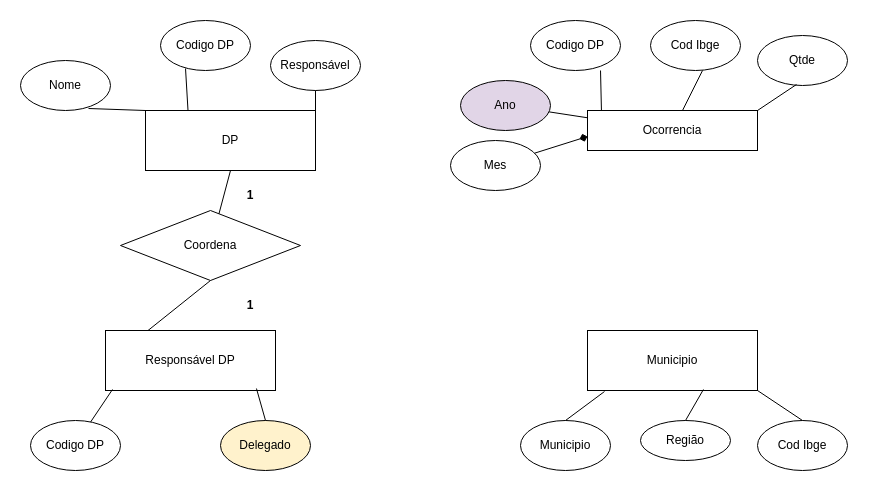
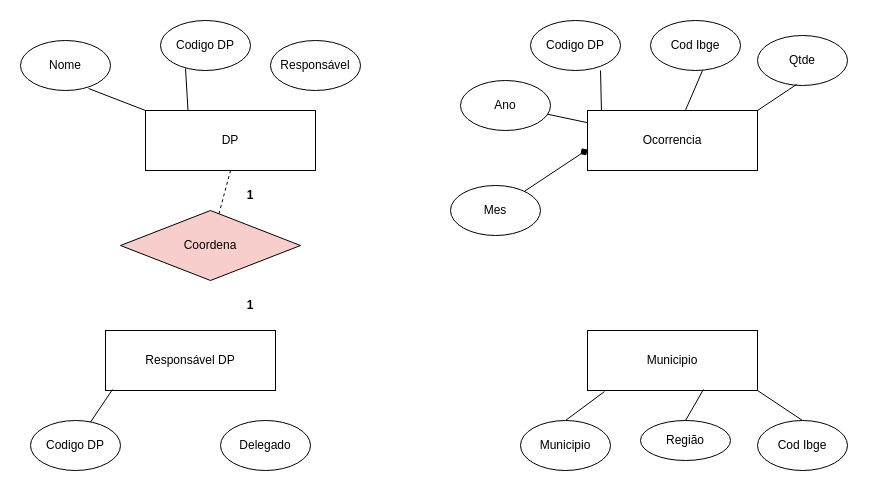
(66, 86) -> (66, 66)
(316, 101) -> none
(506, 106) -> (506, 106)
(673, 131) -> (673, 141)
(496, 166) -> (496, 211)
(225, 192) -> (225, 192)
(211, 246) -> (211, 246)
(179, 306) -> none
(261, 405) -> none
(266, 446) -> (266, 446)
